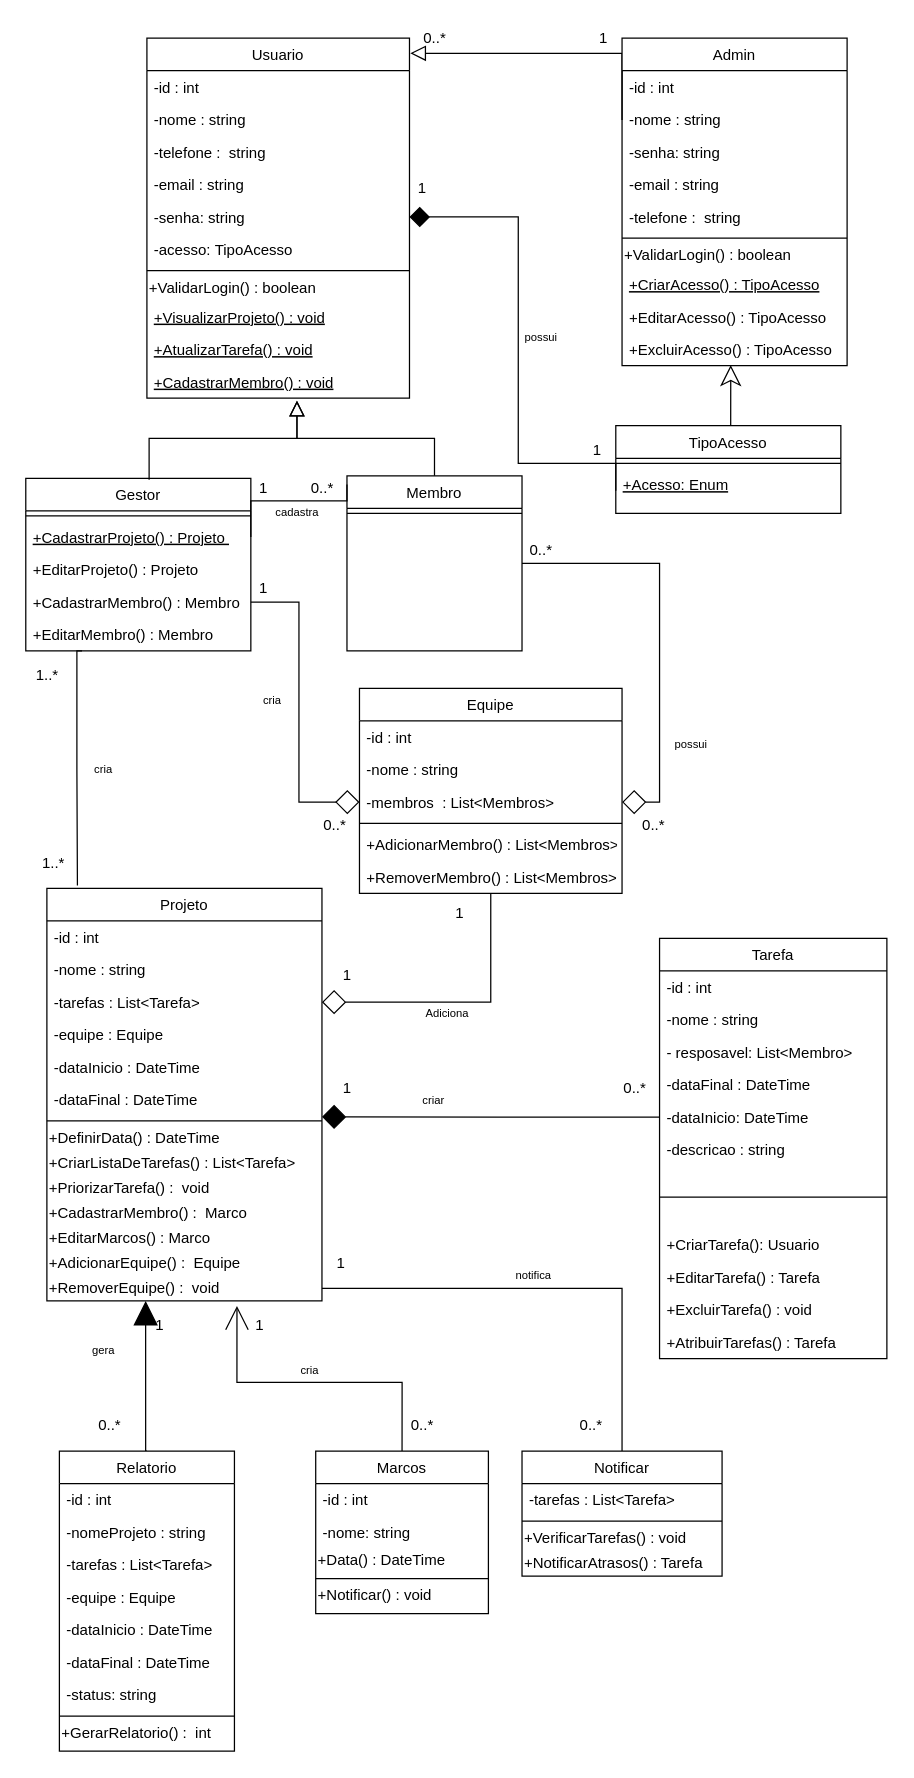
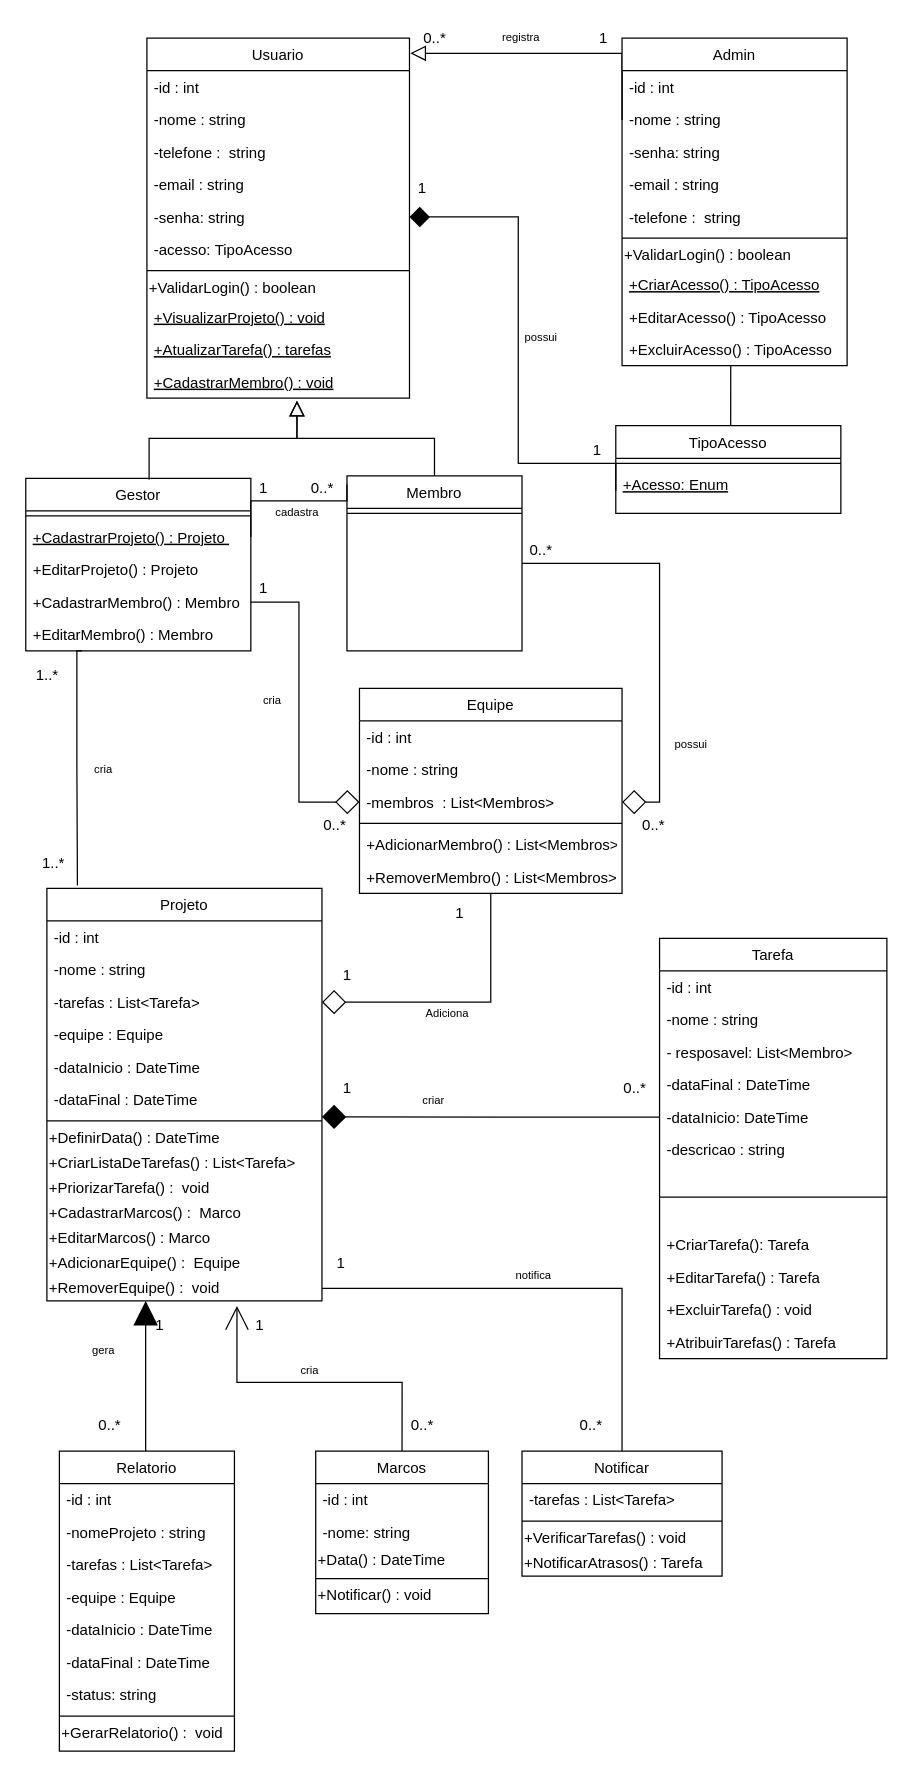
none -> (520, 38)
(247, 350) -> (262, 350)
(731, 382) -> (731, 376)
(157, 1213) -> (157, 1213)
(755, 1245) -> (753, 1245)
(151, 1733) -> (155, 1733)
